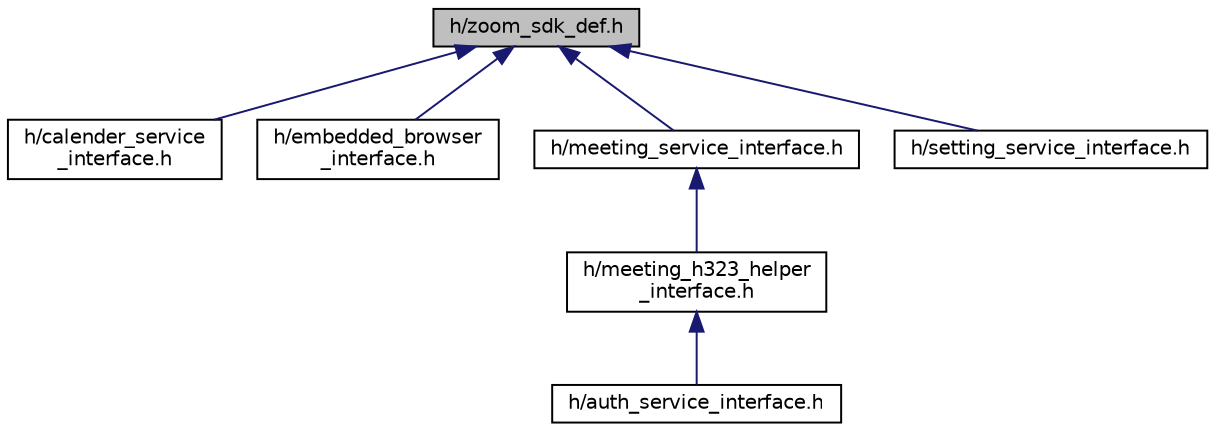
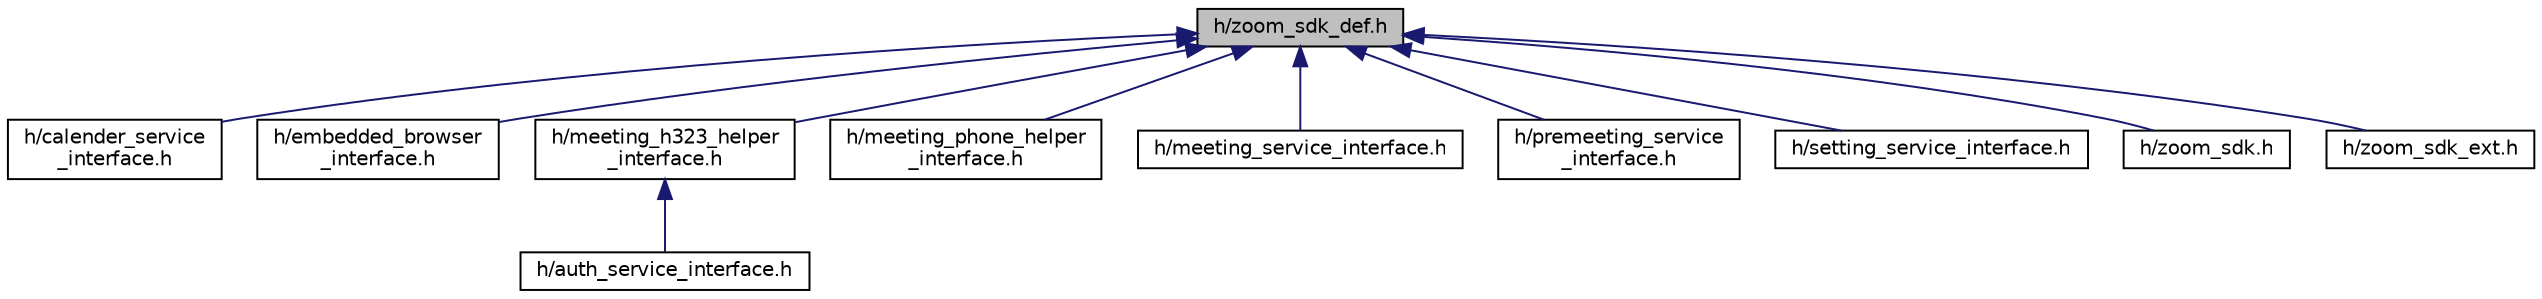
none -> (966, 149)
none -> (1619, 149)
none -> (2207, 149)
none -> (2430, 149)
(697, 221) -> (991, 86)
